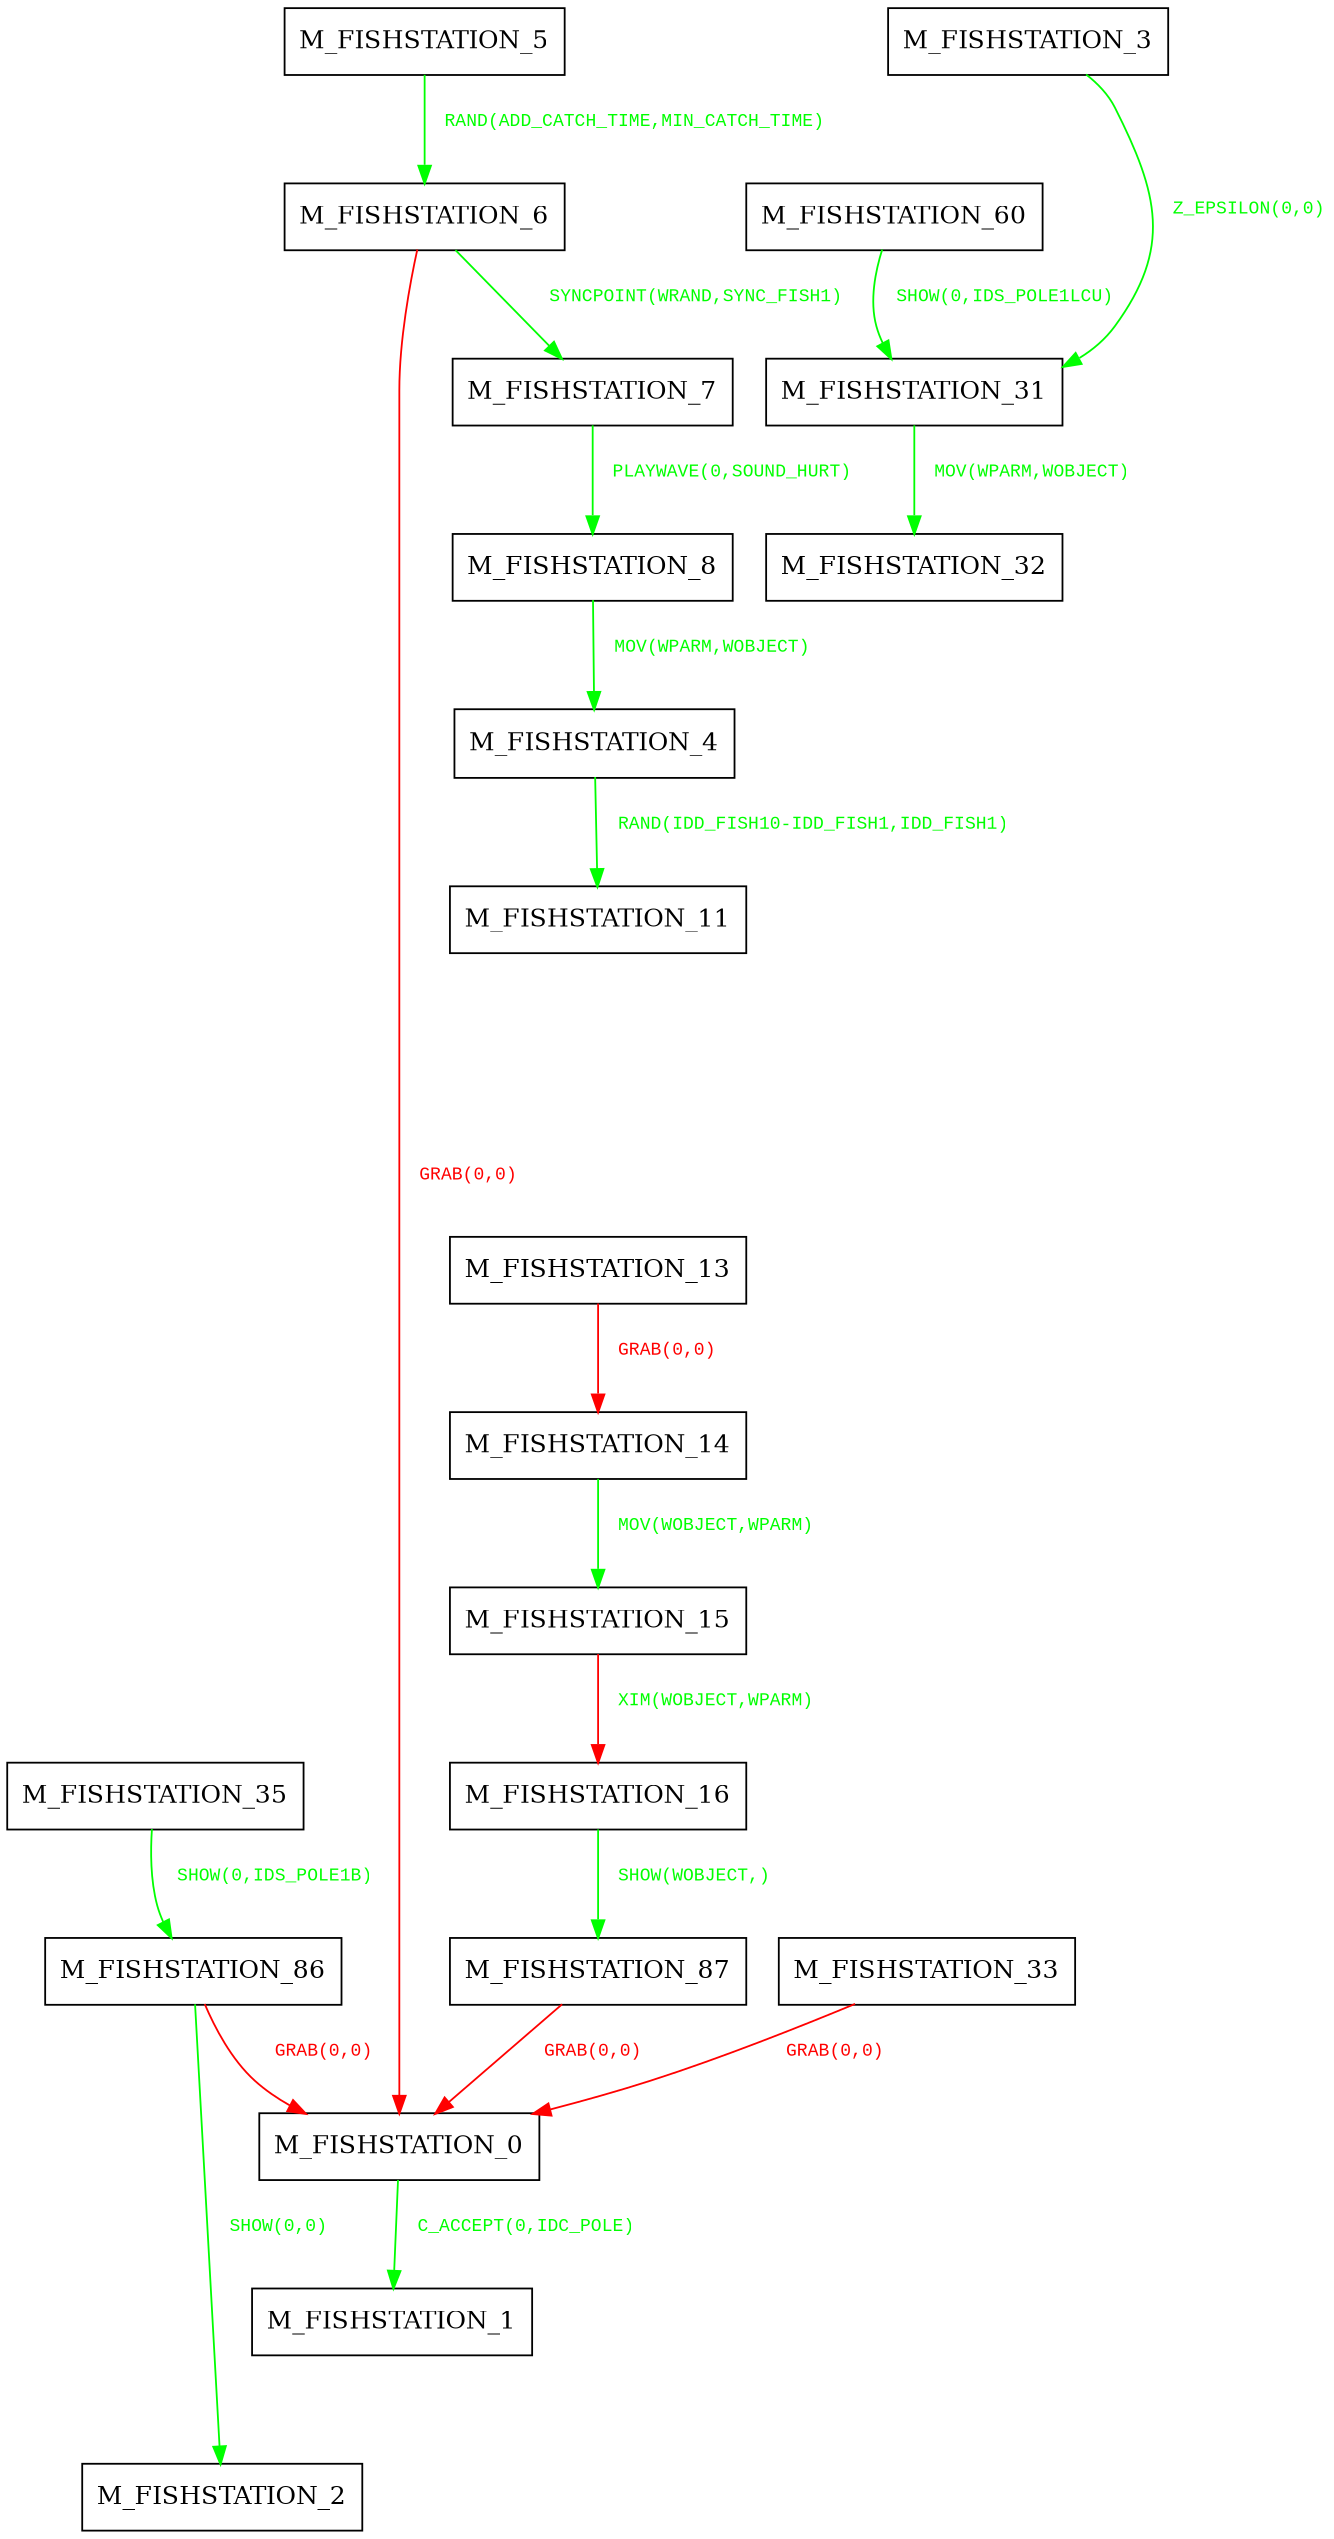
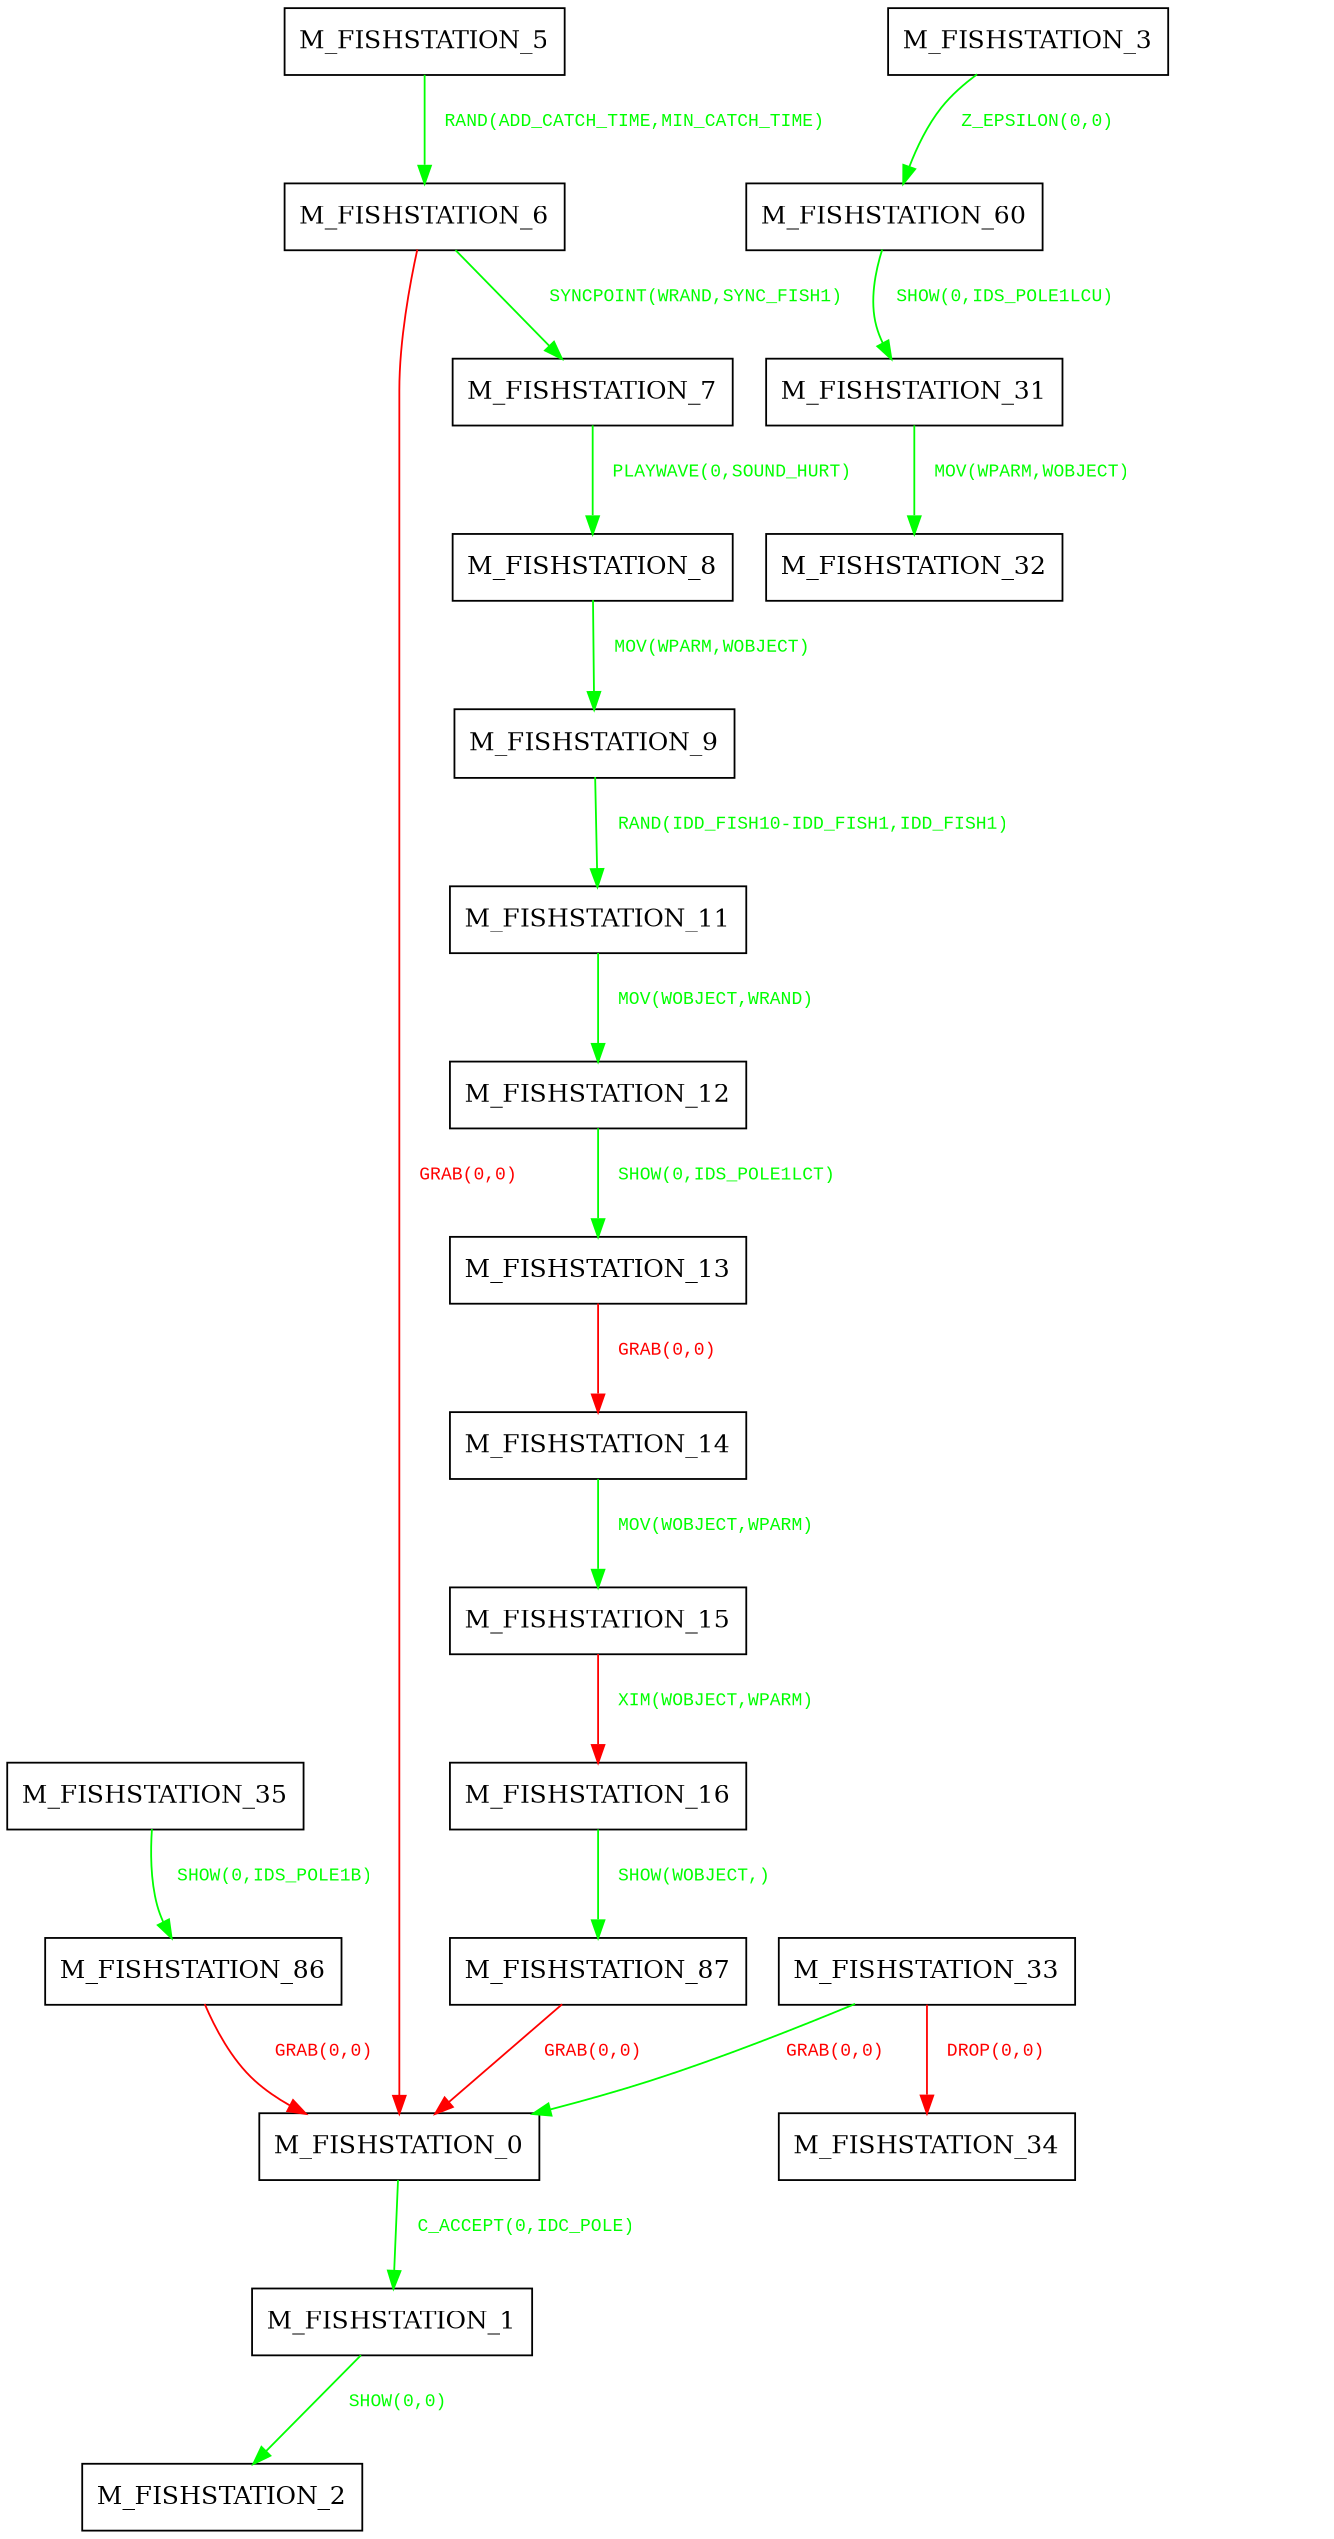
(1153, 220) -> (936, 115)
(594, 744) -> (594, 744)
none -> (598, 1095)
(705, 2062) -> (705, 2062)
none -> (927, 2147)
(207, 2225) -> (314, 2403)
